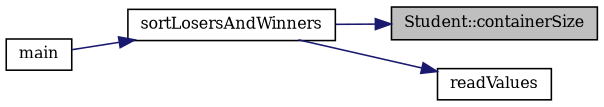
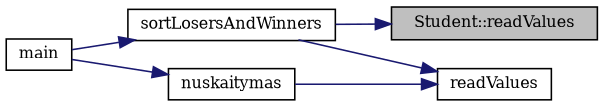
(494, 23) -> (494, 23)
none -> (232, 84)
